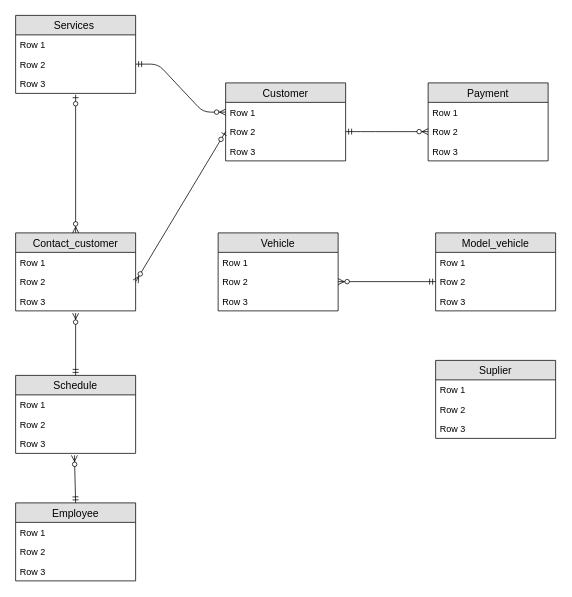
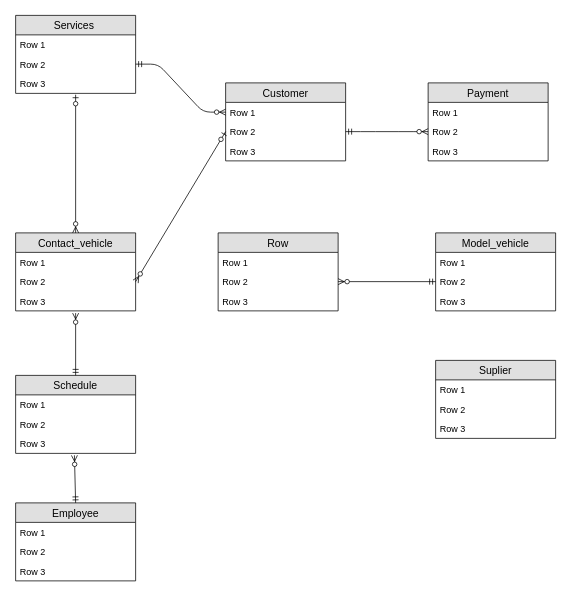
(75, 243) -> (75, 243)
(278, 243) -> (278, 243)
